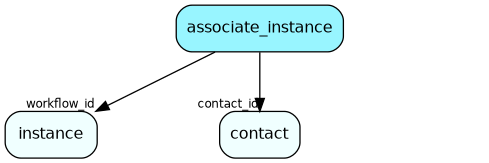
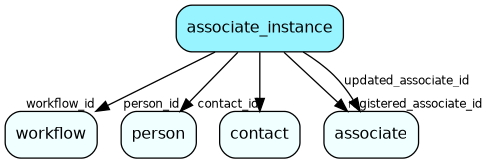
(51, 135) -> (51, 135)
none -> (159, 135)
none -> (371, 135)
